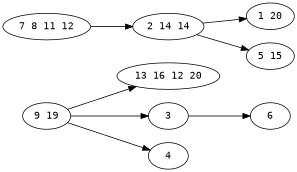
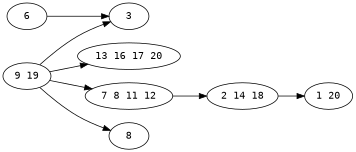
(168, 27) -> (242, 96)
(270, 56) -> none
(168, 76) -> (129, 56)
none -> (67, 84)
(216, 116) -> (74, 16)
(168, 156) -> (129, 136)
